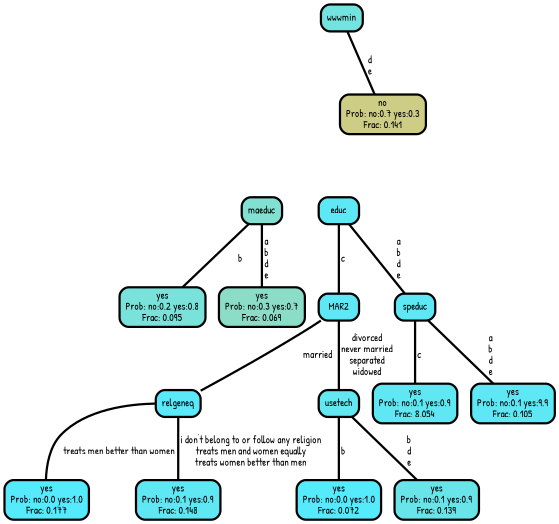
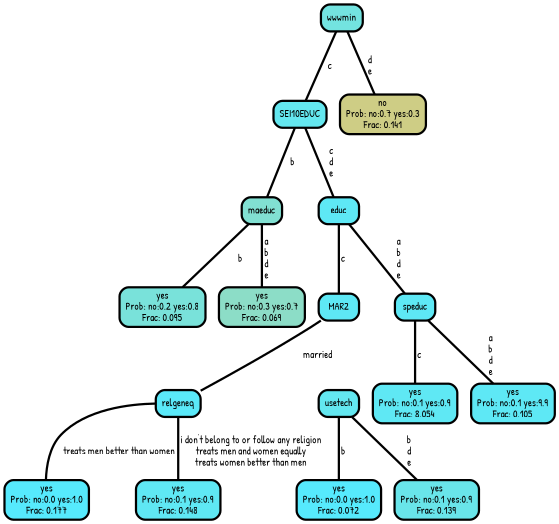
none -> (300, 114)
(339, 355) -> none
